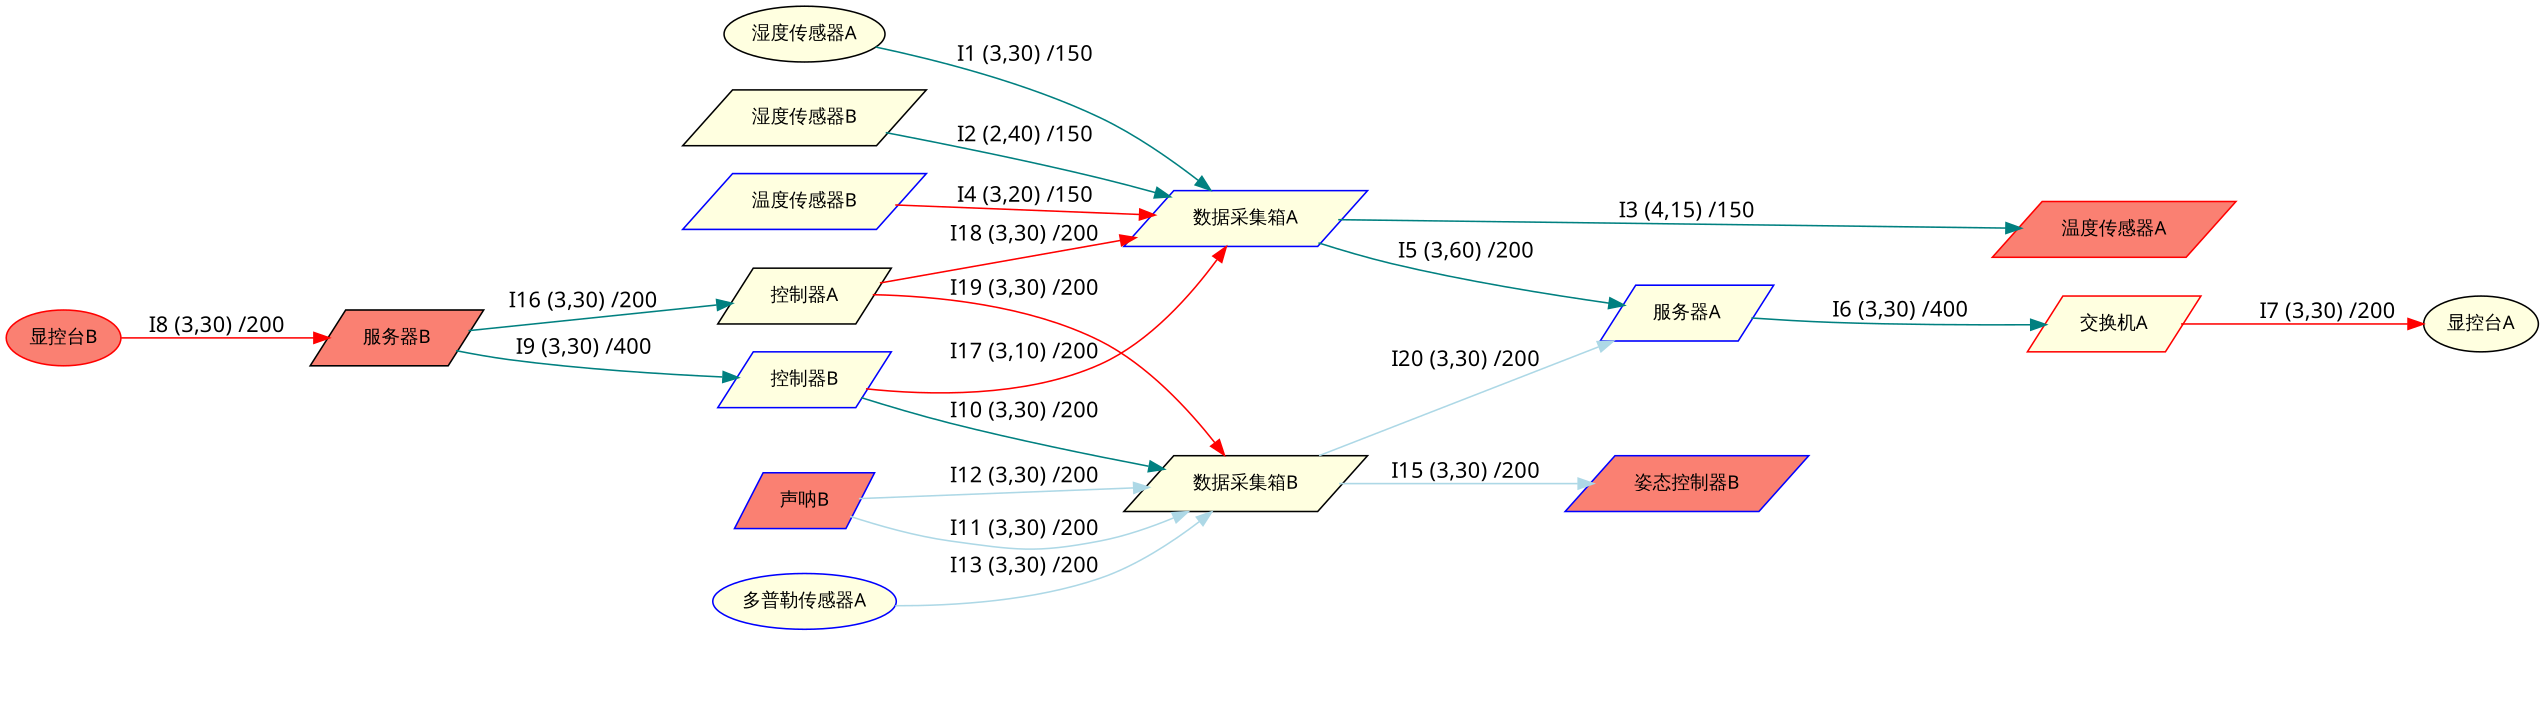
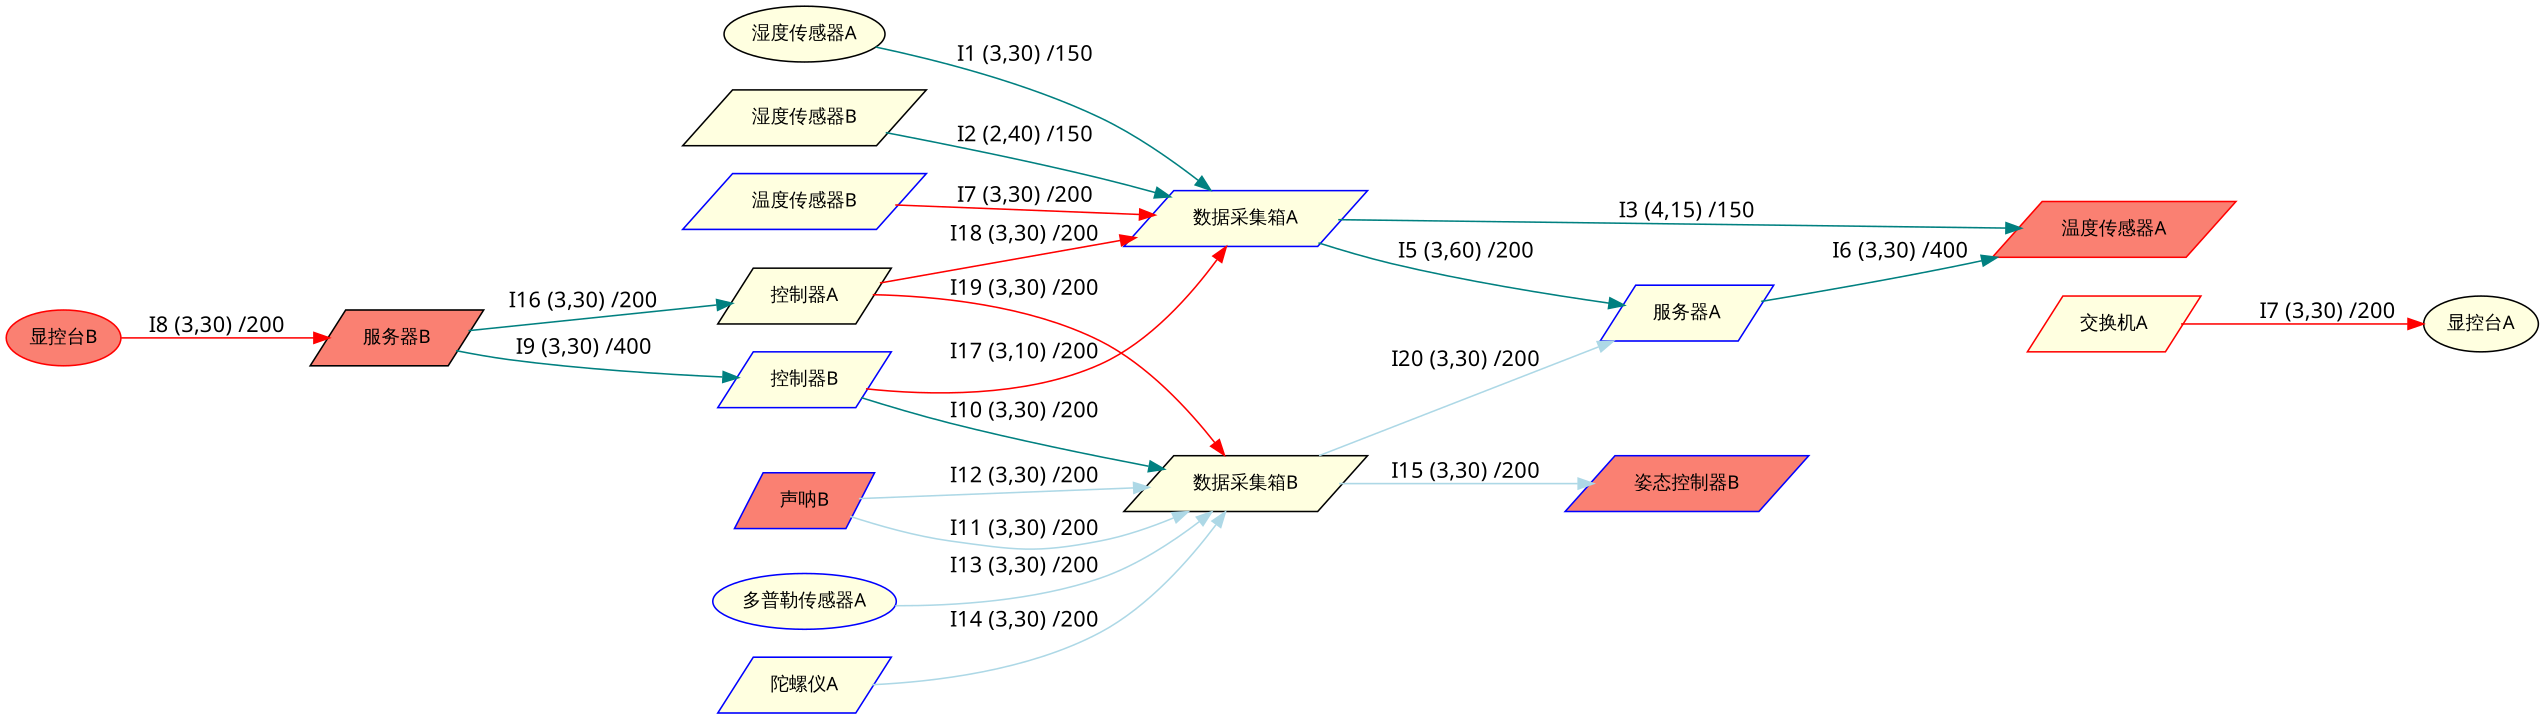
(1025, 196) -> (1025, 196)
(1891, 324) -> (1872, 282)
none -> (805, 685)
